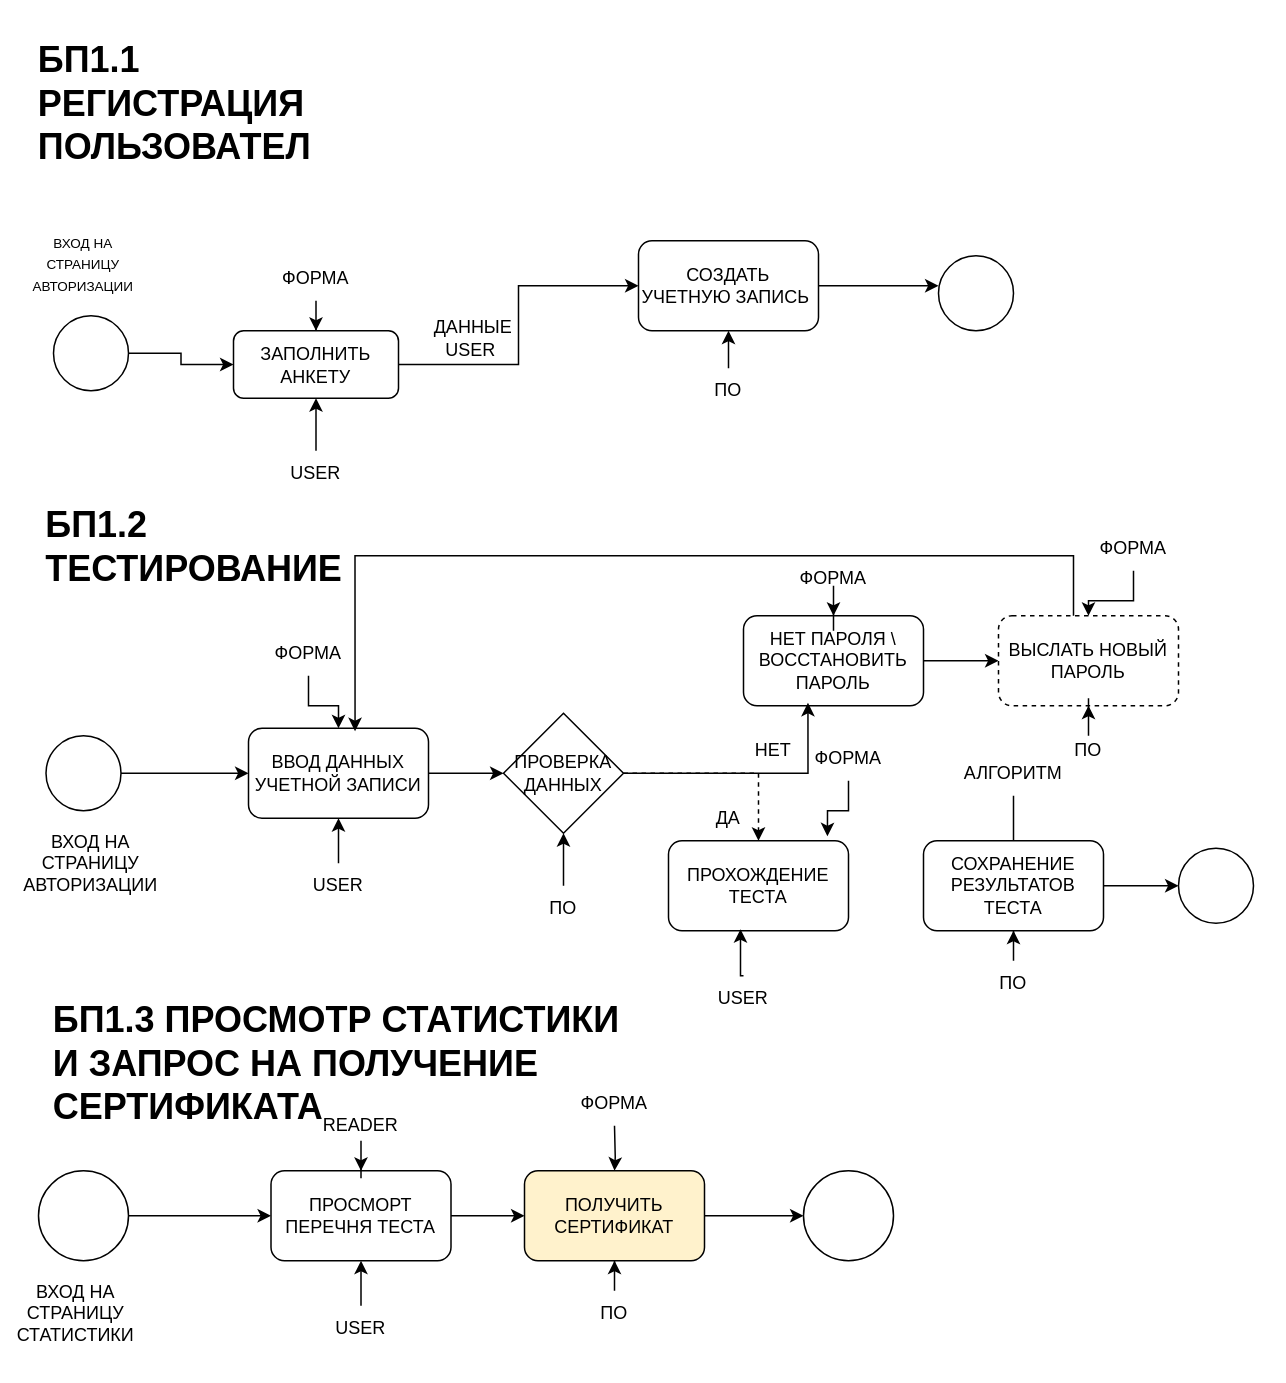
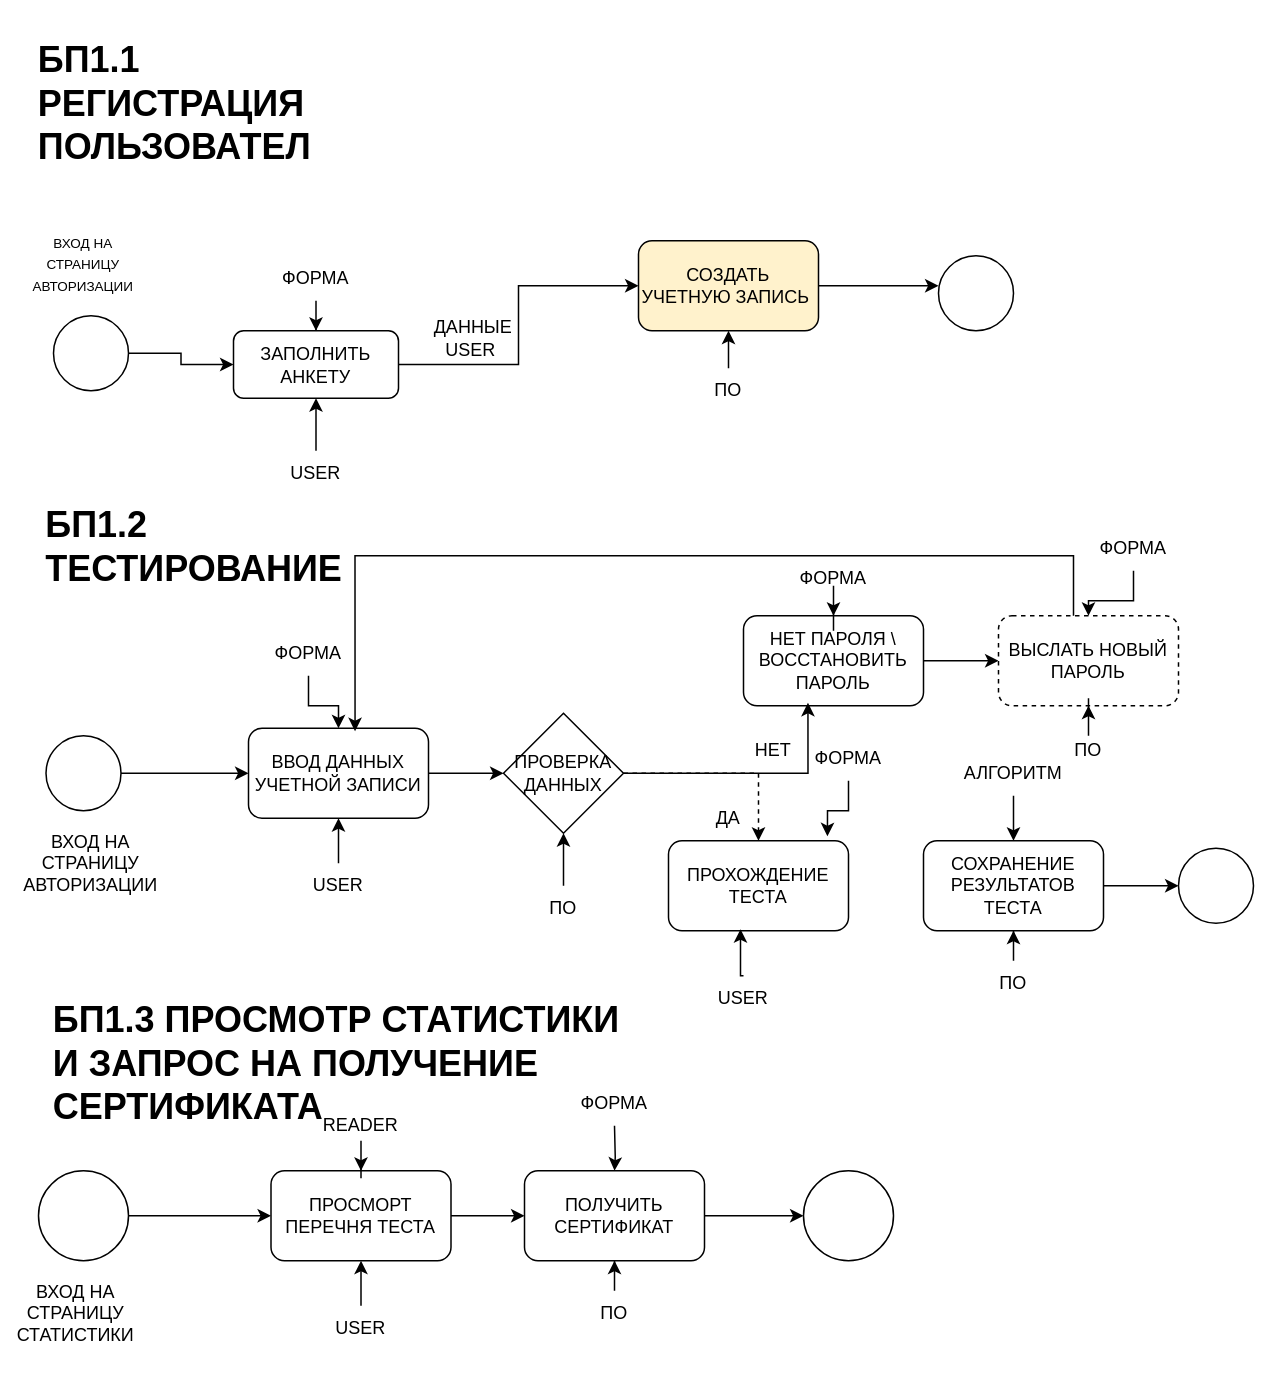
(728, 286) -> (728, 286)
(1013, 833) -> (1013, 829)
(614, 1216) -> (614, 1216)
